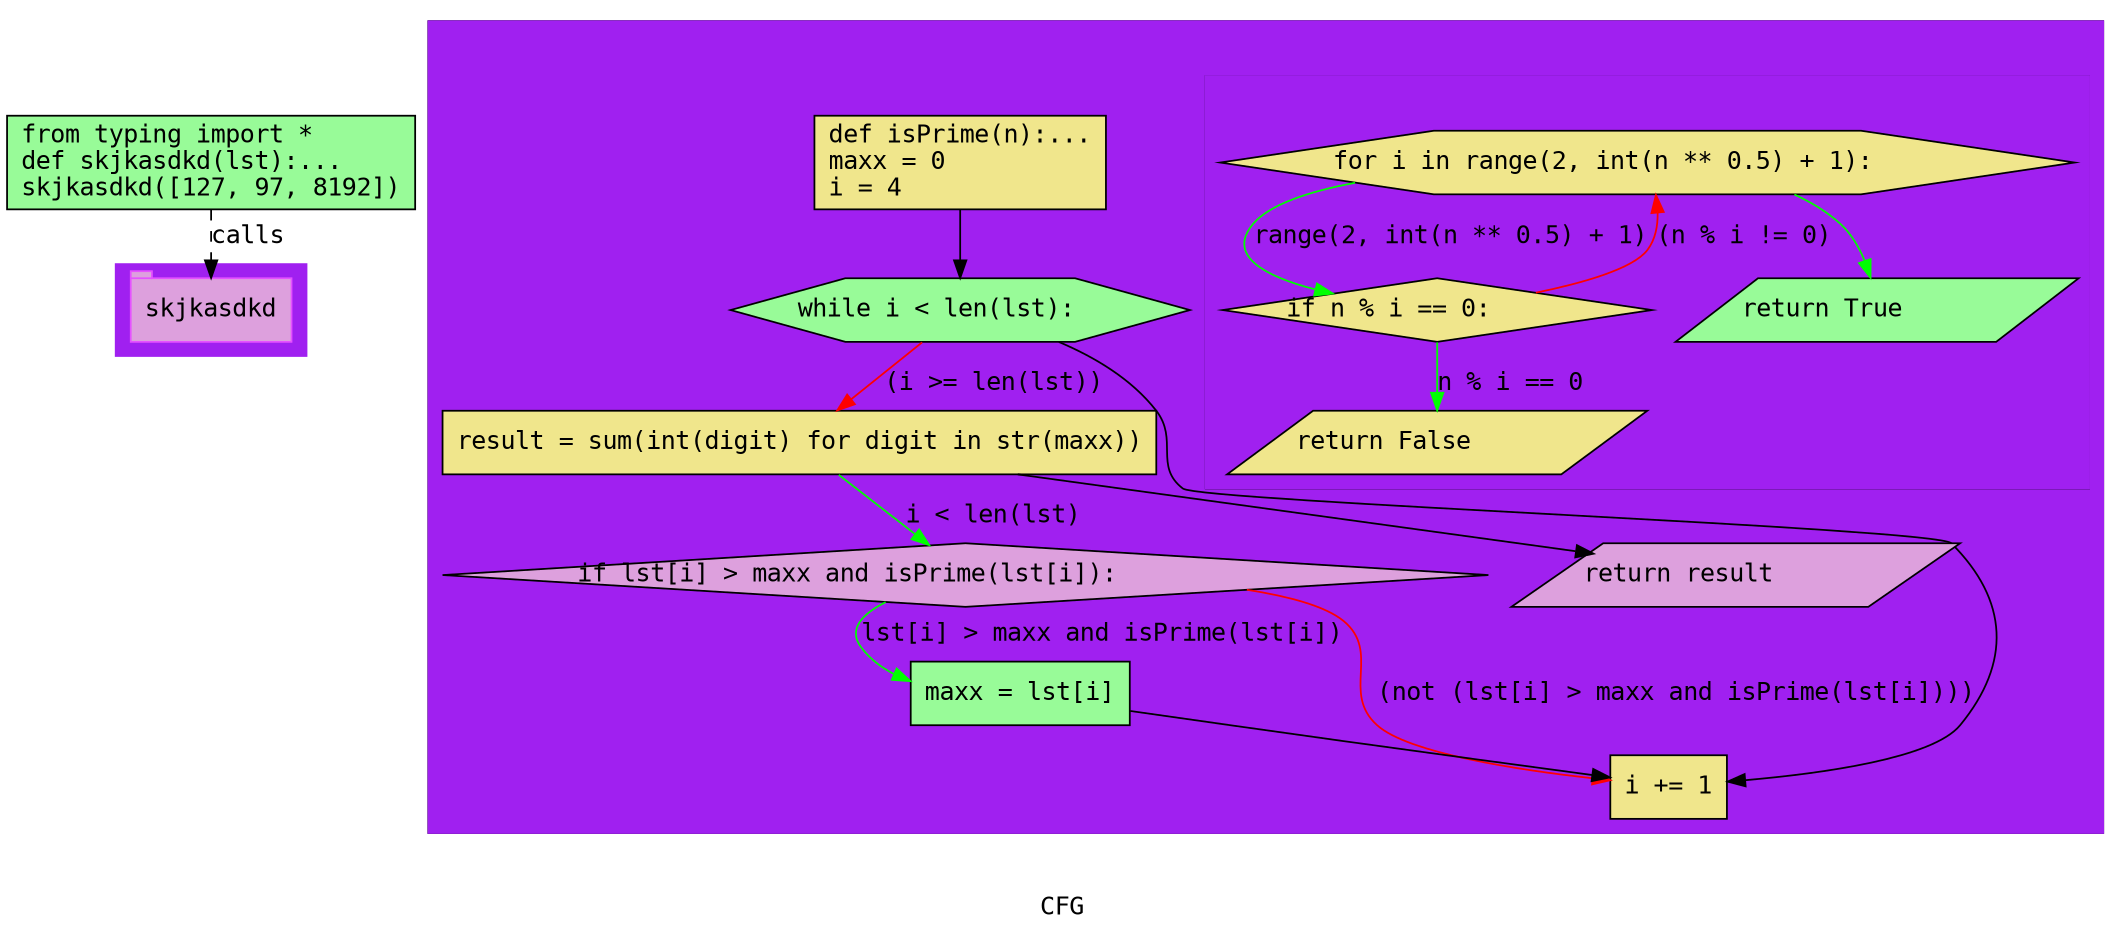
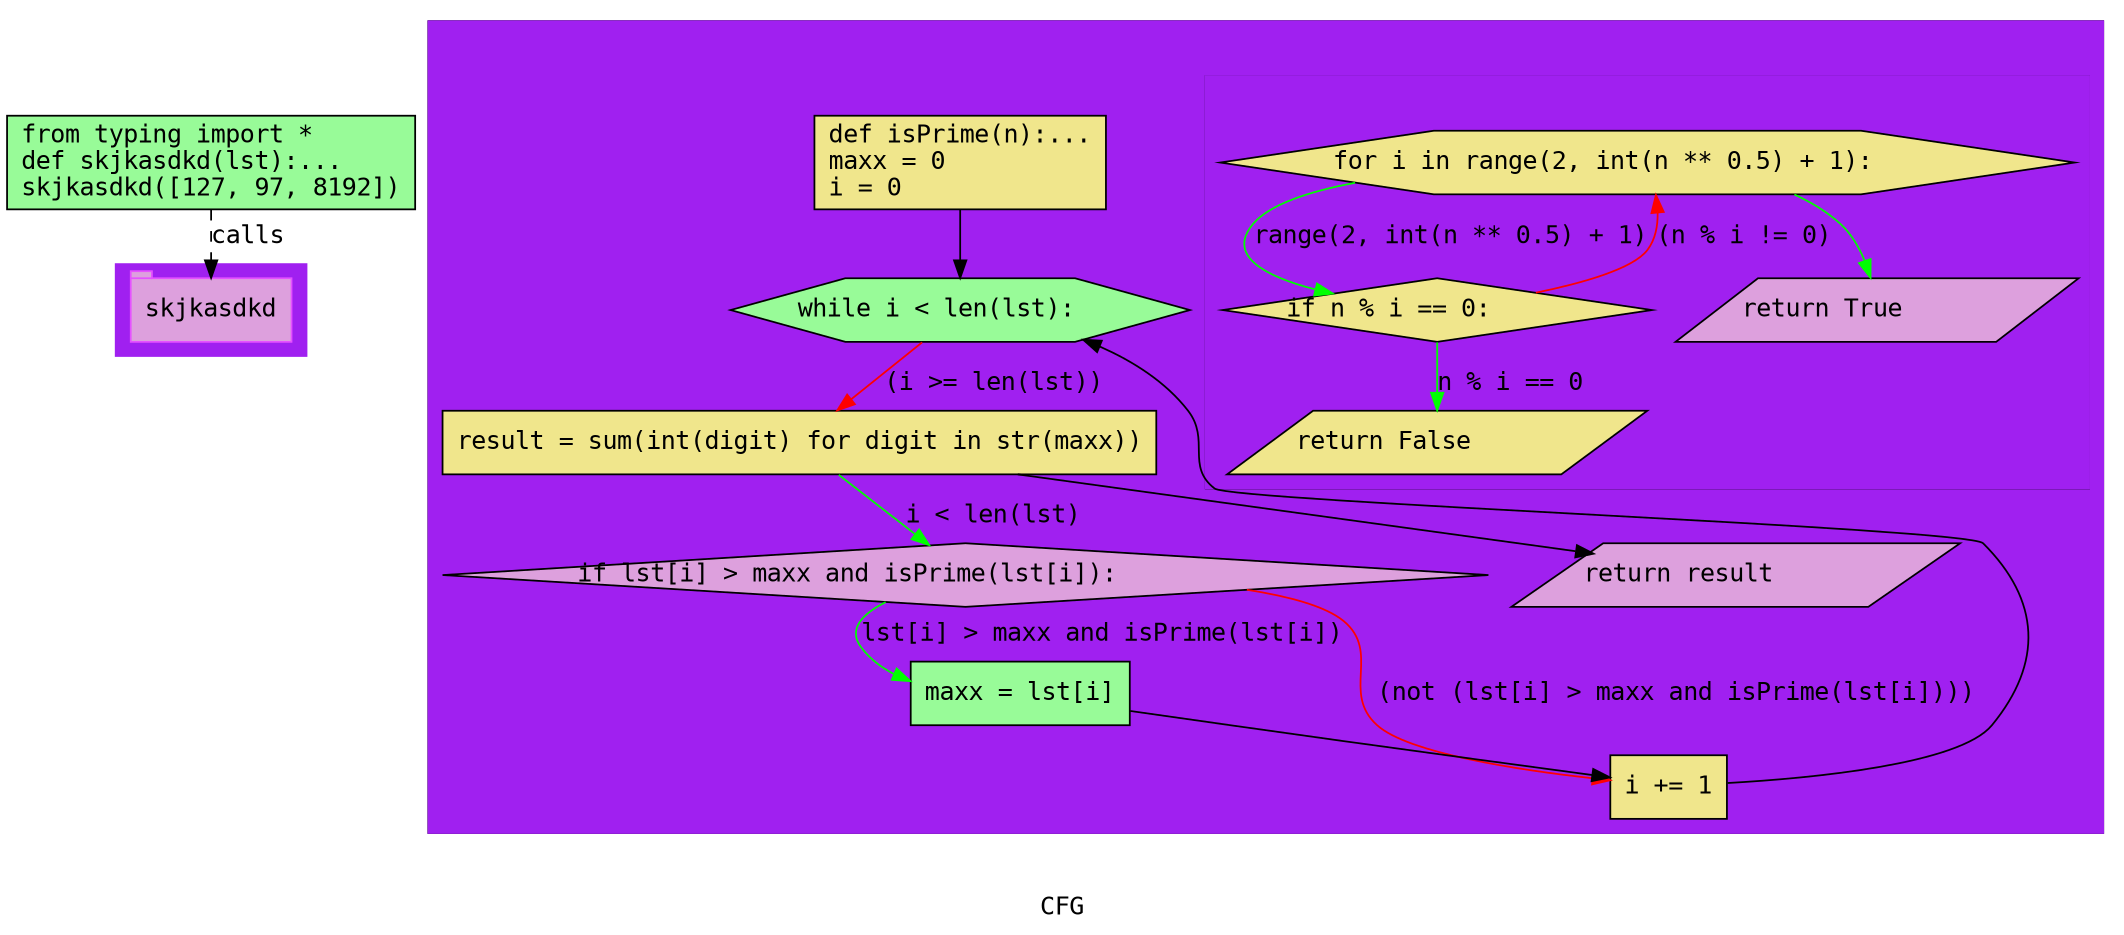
(960, 163) -> (960, 163)
(1877, 310) -> (1877, 310)
(1679, 521) -> (1740, 523)
